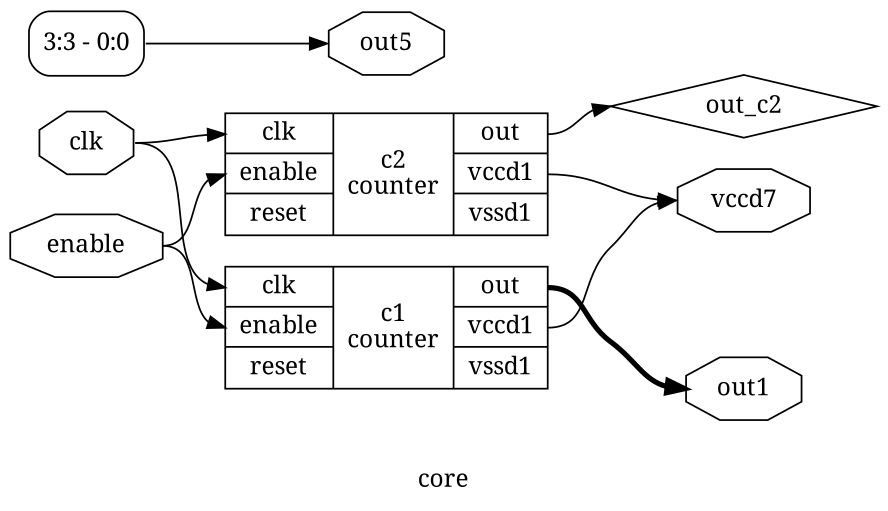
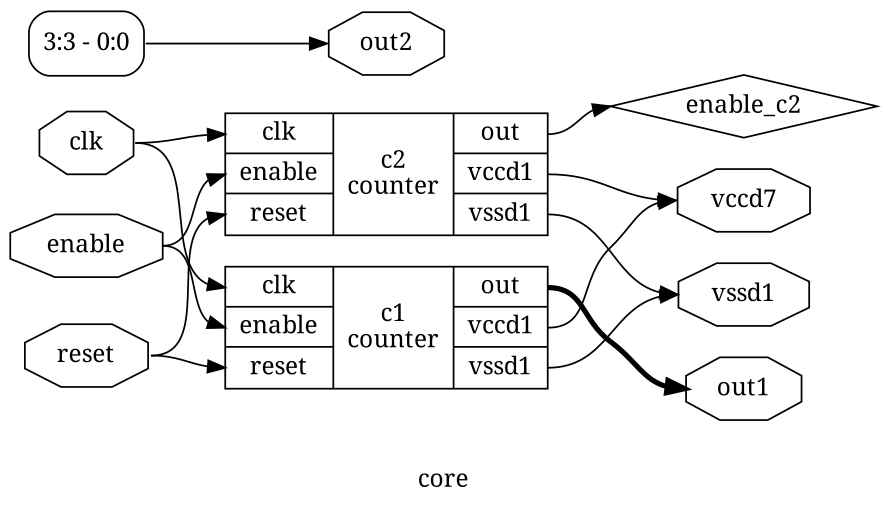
(386, 44) -> (386, 44)
(744, 106) -> (744, 106)
none -> (744, 295)
none -> (86, 356)
